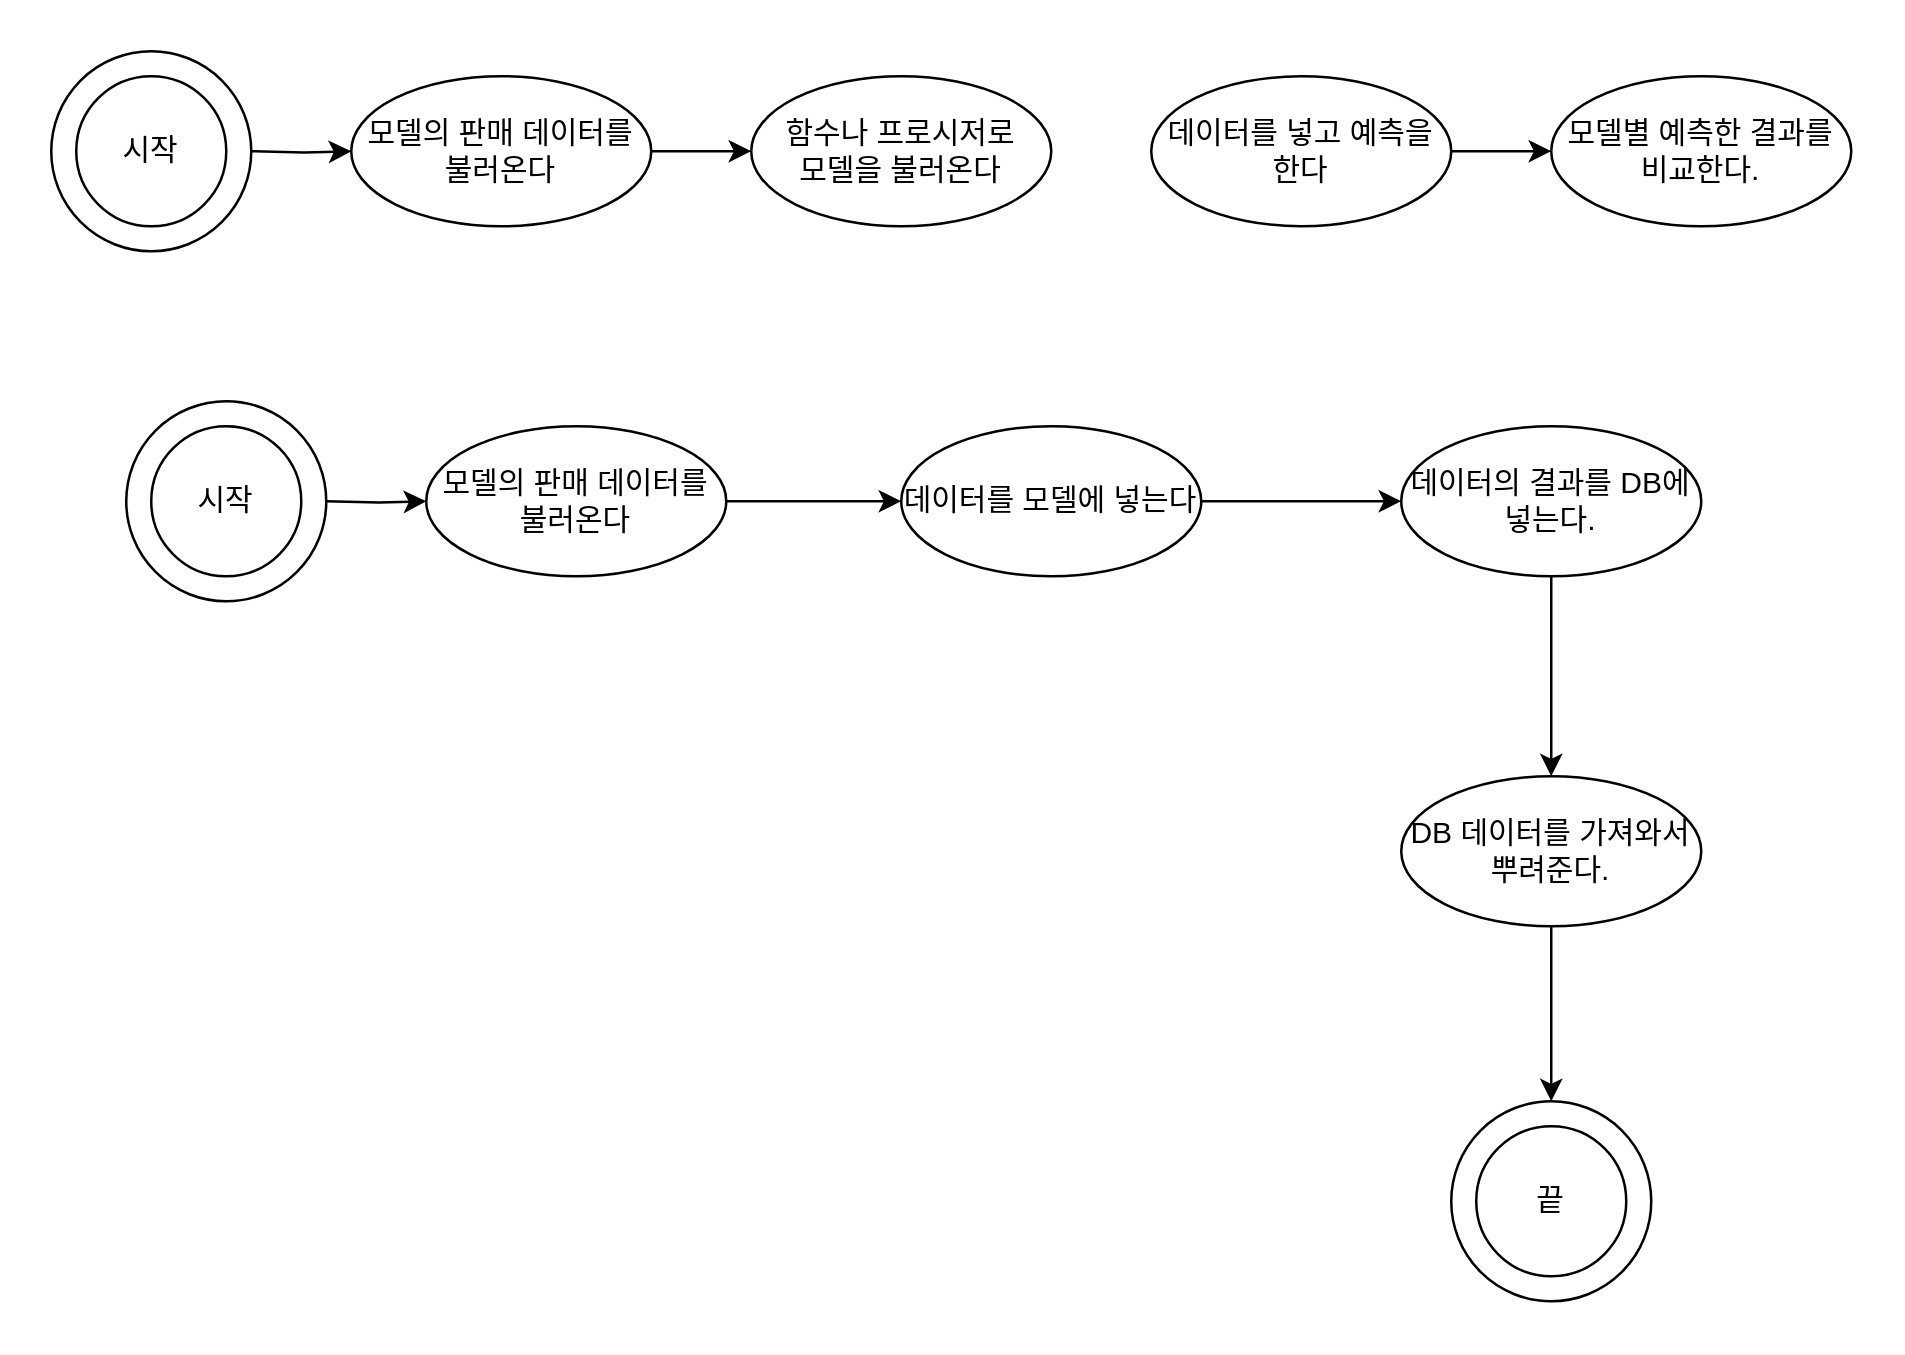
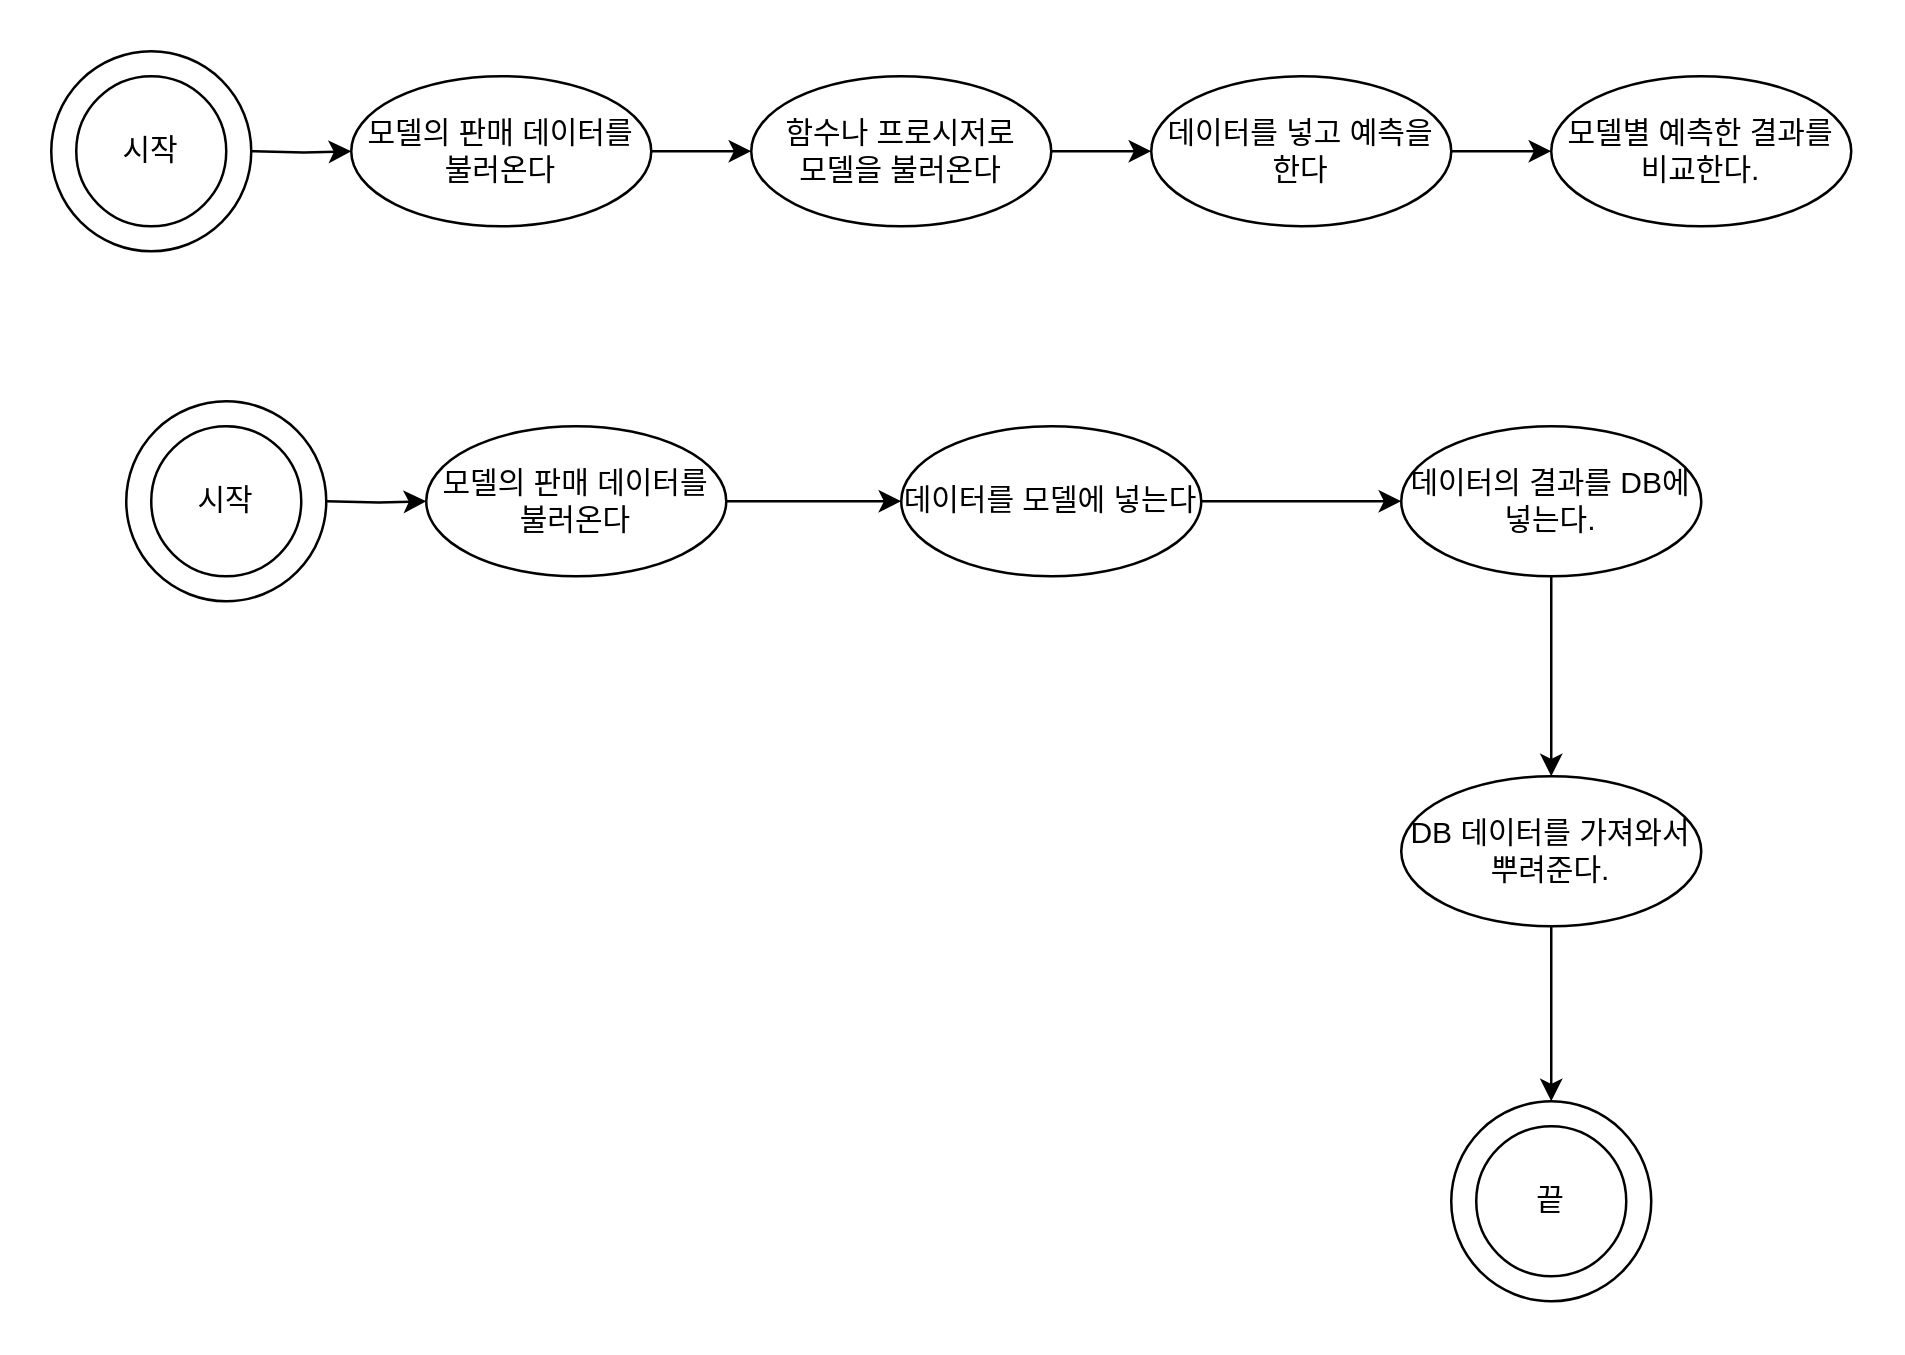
none -> (1093, 151)
